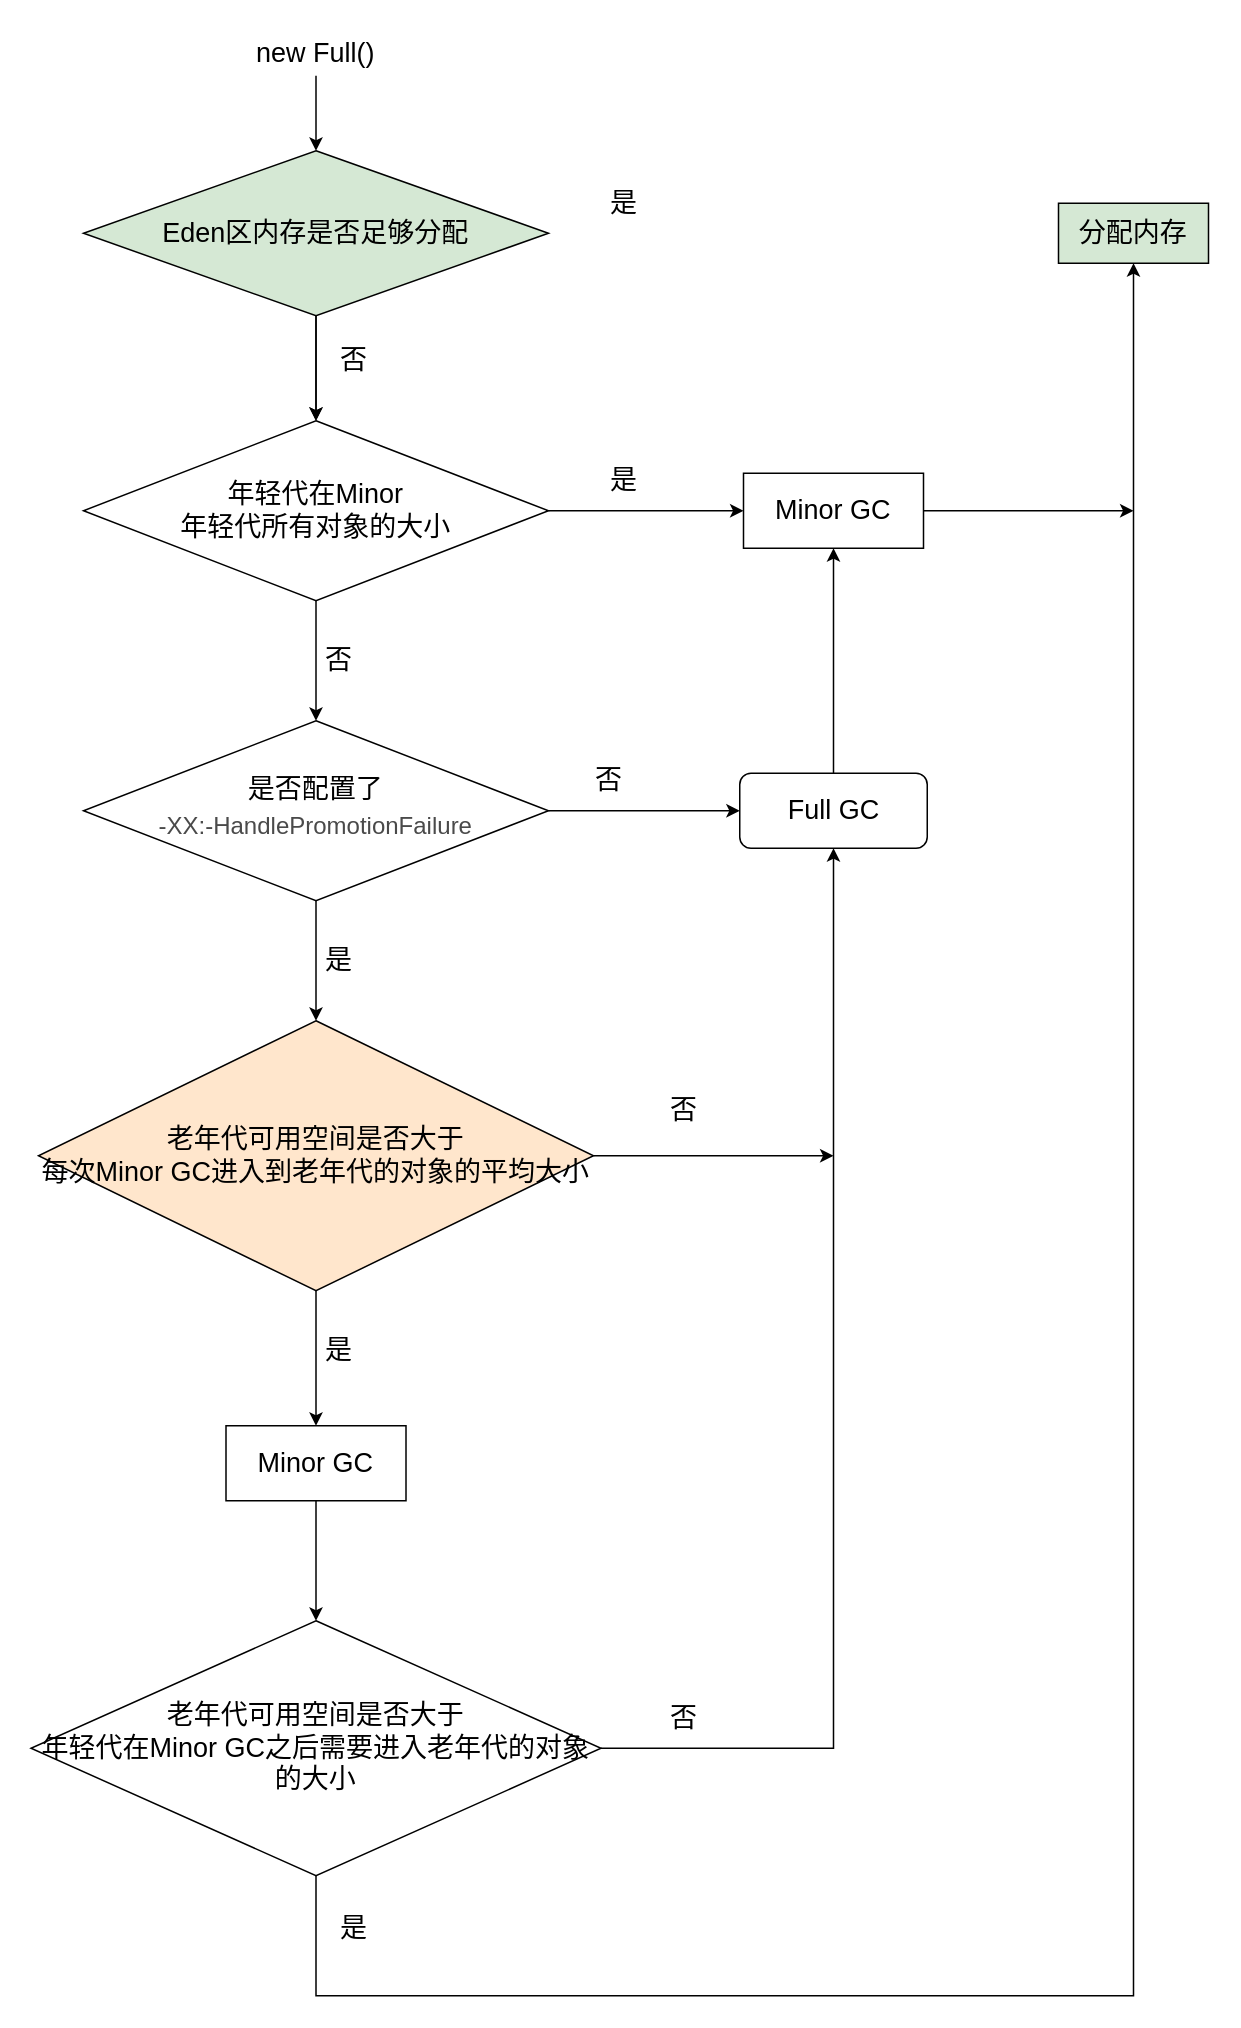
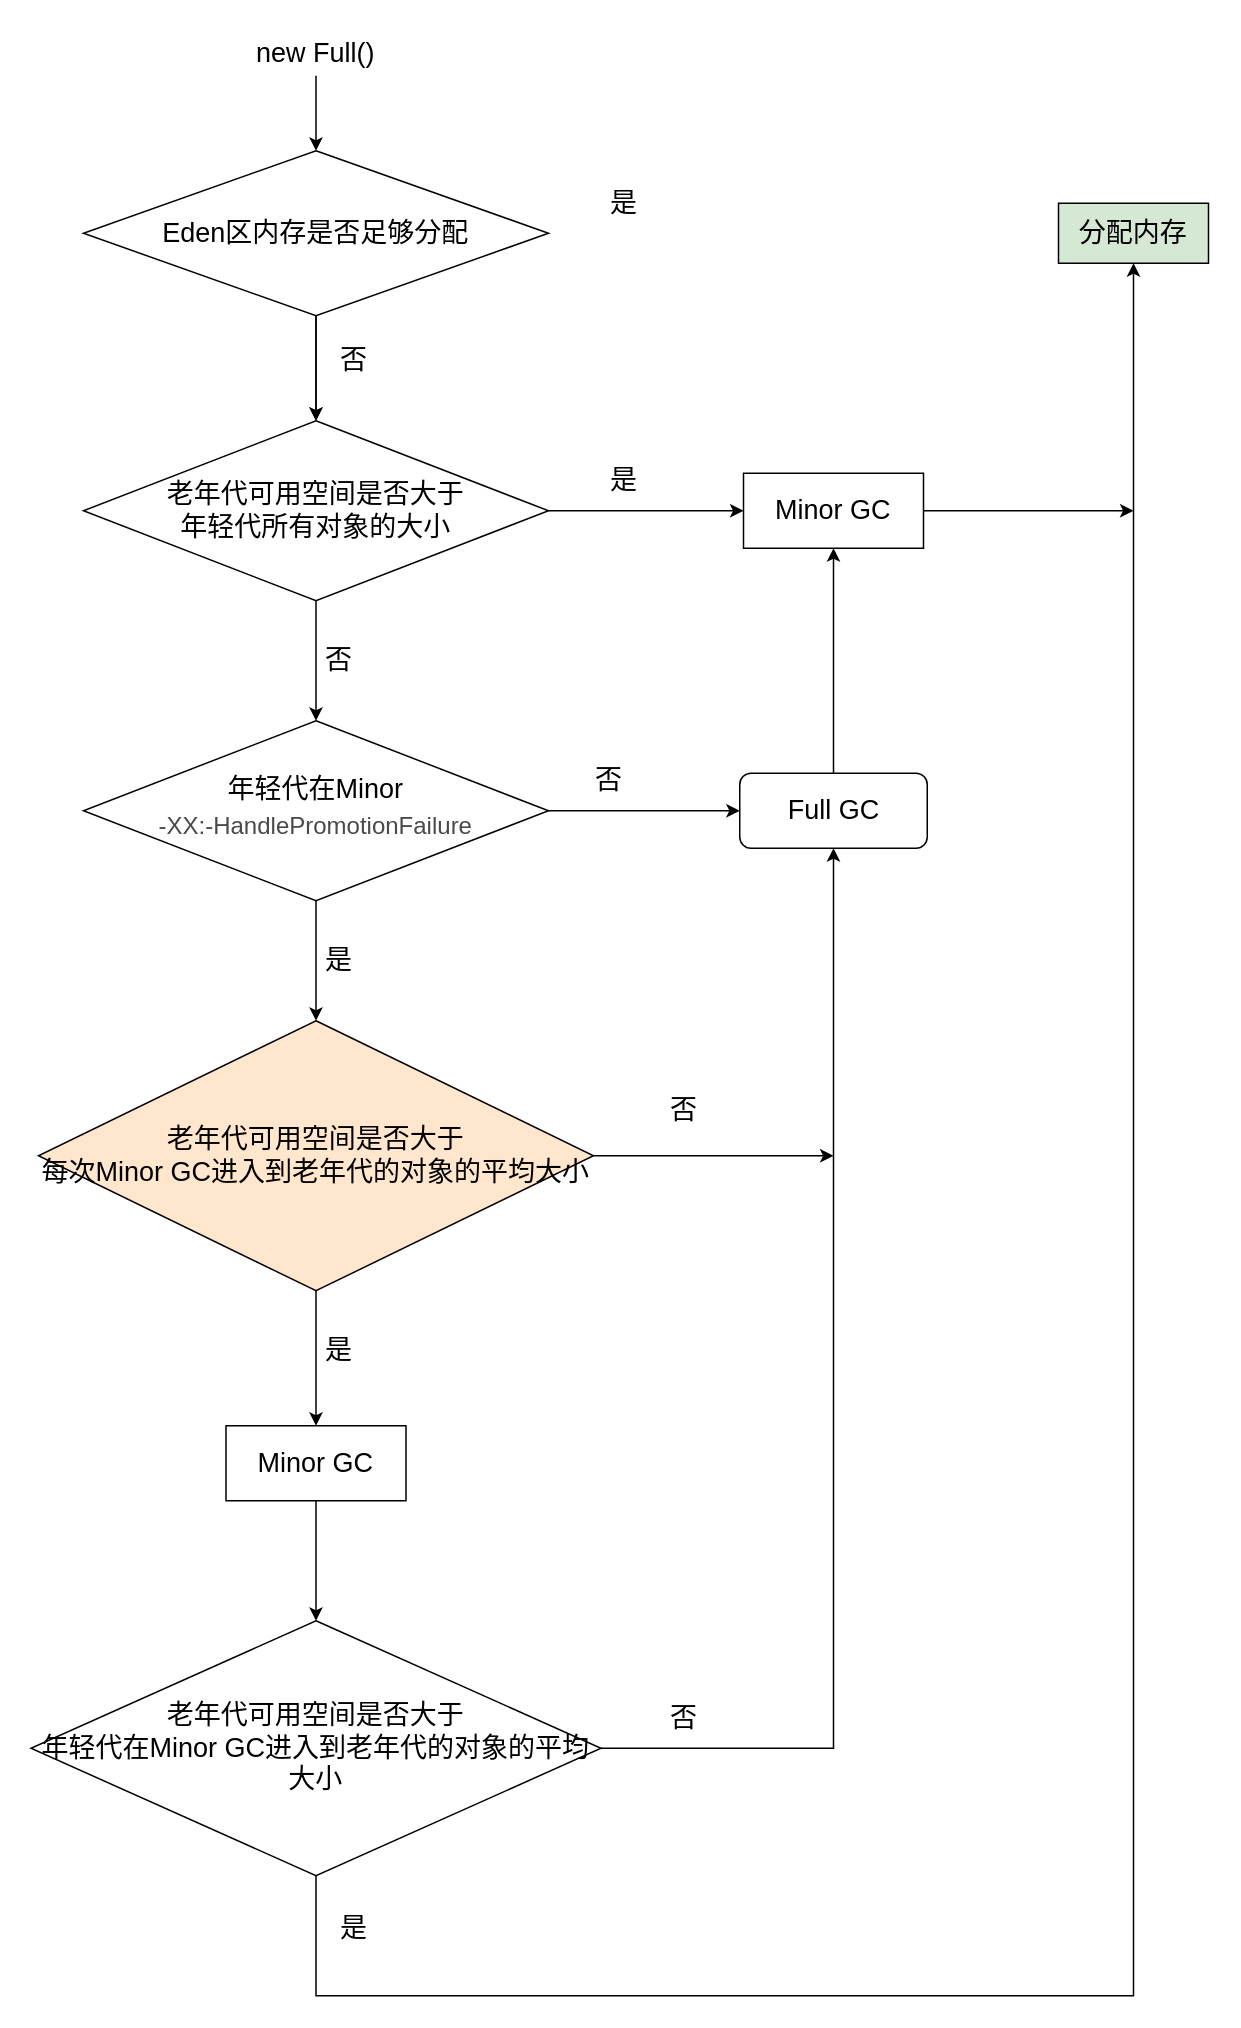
(316, 233) -> (316, 233)
(316, 511) -> (316, 511)
(316, 811) -> (316, 811)
(316, 1748) -> (316, 1748)
